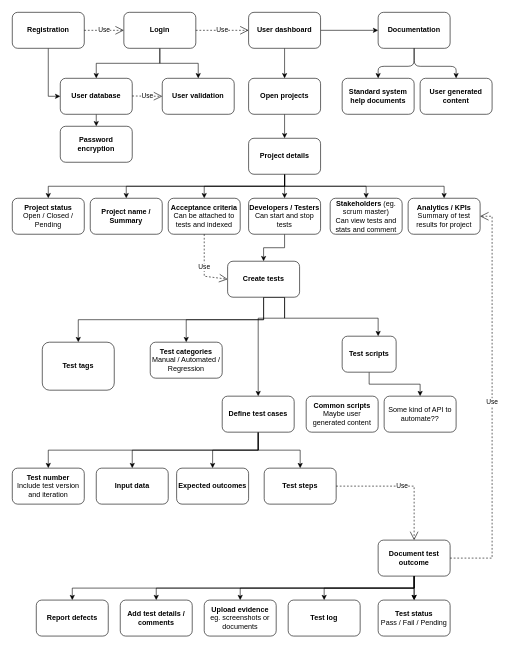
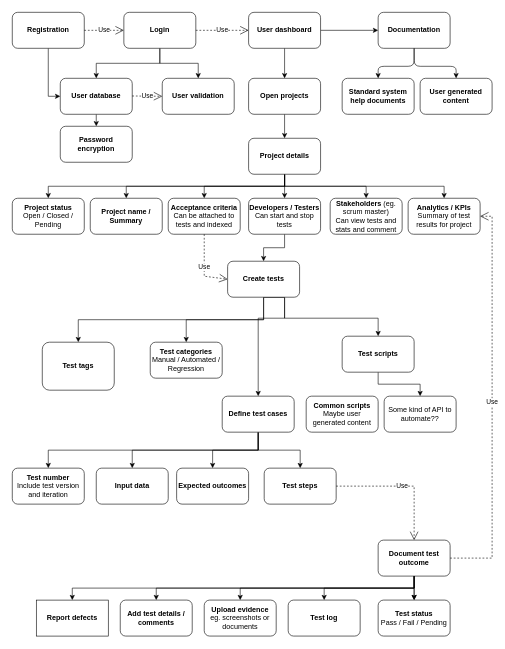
(369, 354) -> (378, 354)
(72, 618) -> (72, 618)
